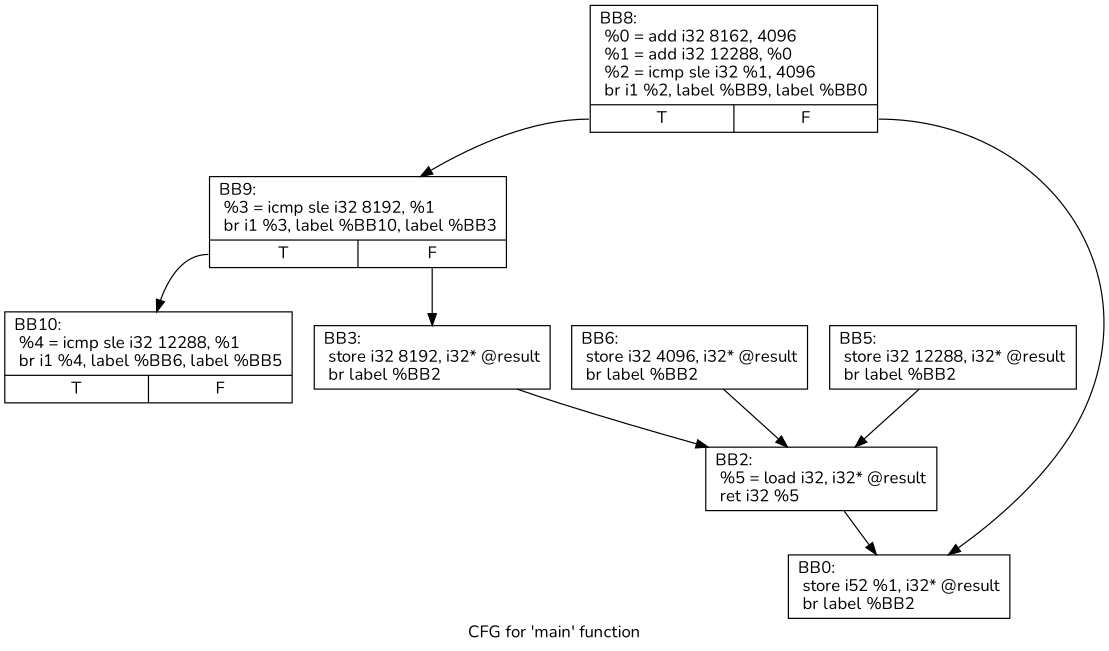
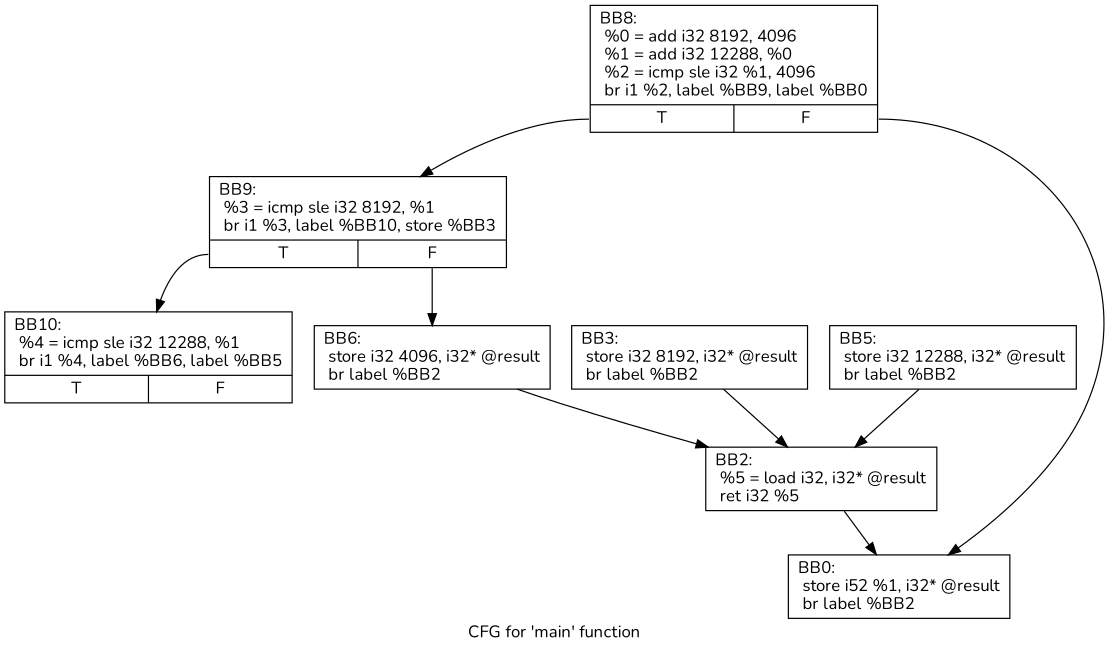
(699, 37) -> (699, 37)
(358, 226) -> (358, 226)
(432, 291) -> (432, 291)
